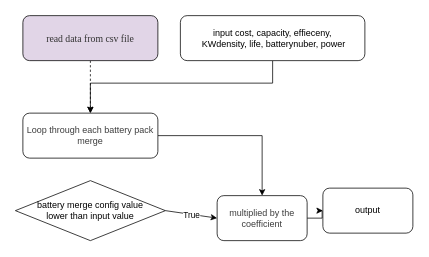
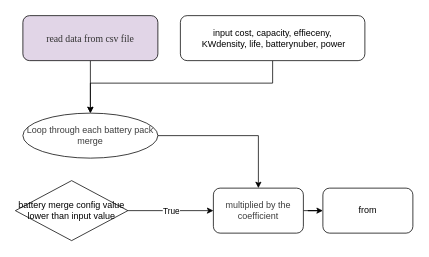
(90, 71) -> (90, 71)
(90, 135) -> (90, 135)
(90, 210) -> (72, 210)
(368, 210) -> (368, 210)
(262, 218) -> (258, 210)
